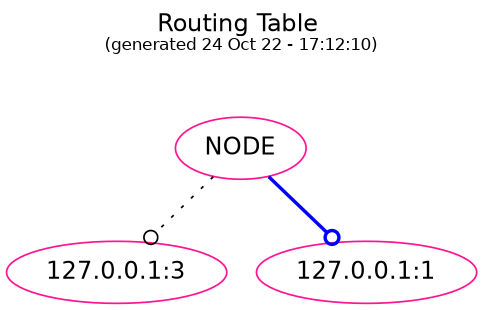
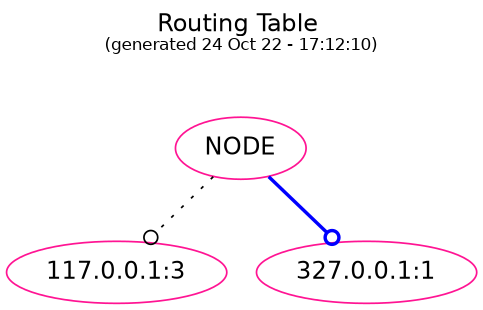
(117, 272) -> (117, 272)
(367, 272) -> (367, 272)
